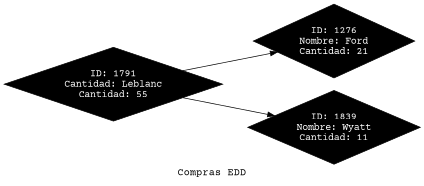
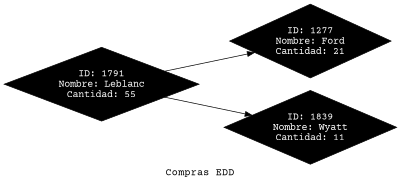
(334, 41) -> (310, 41)
(113, 84) -> (102, 84)
